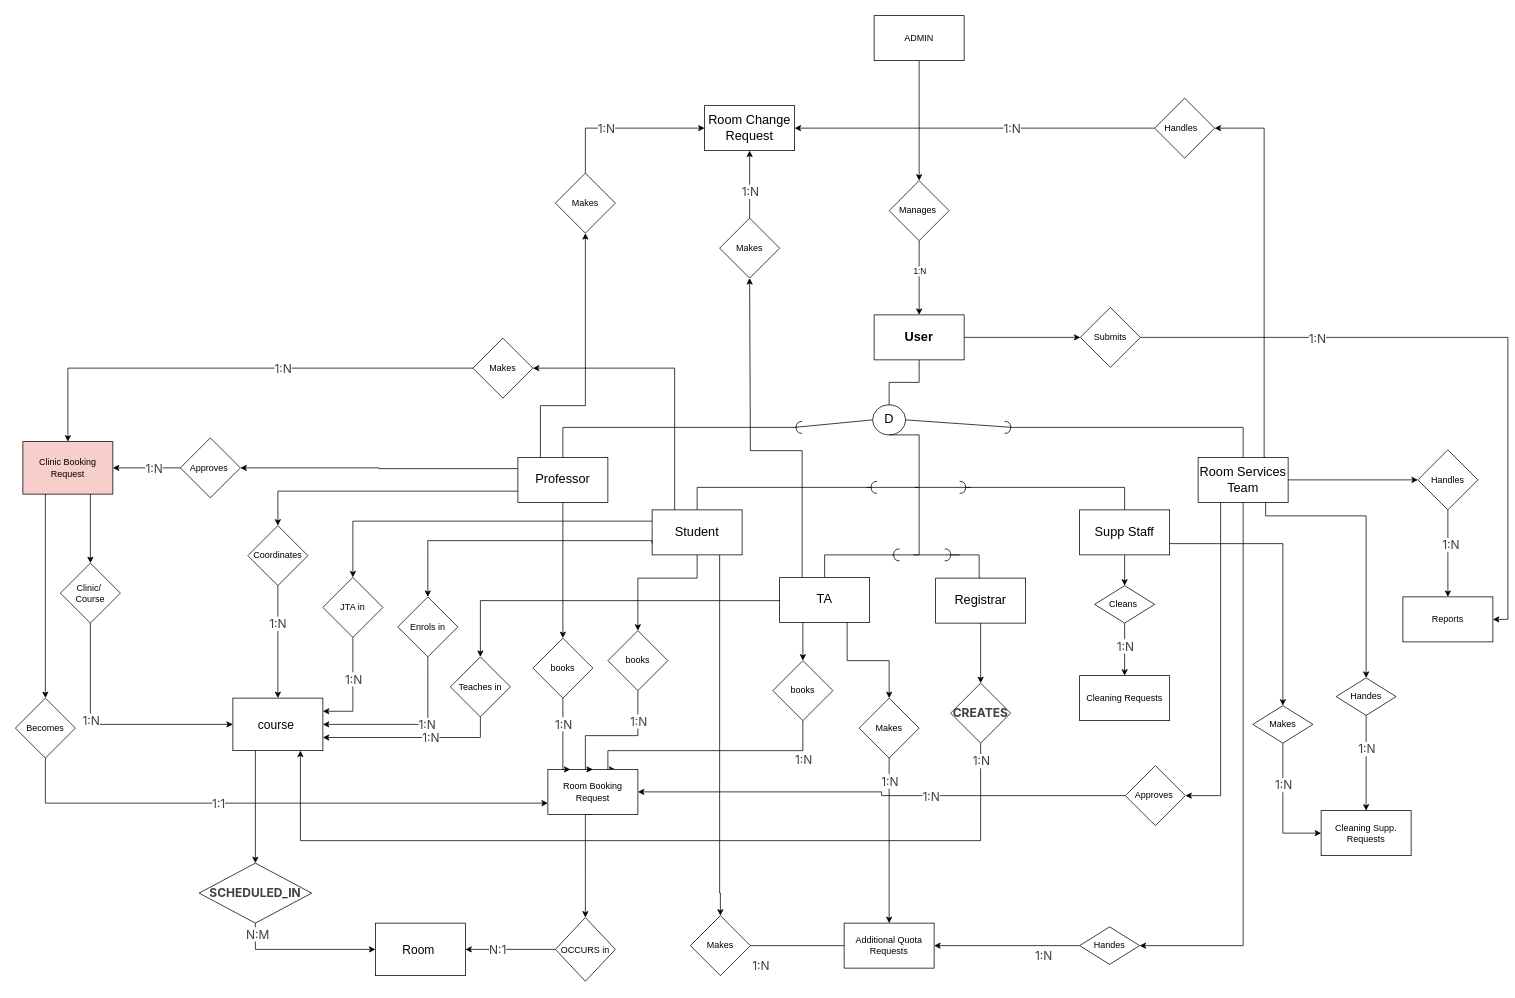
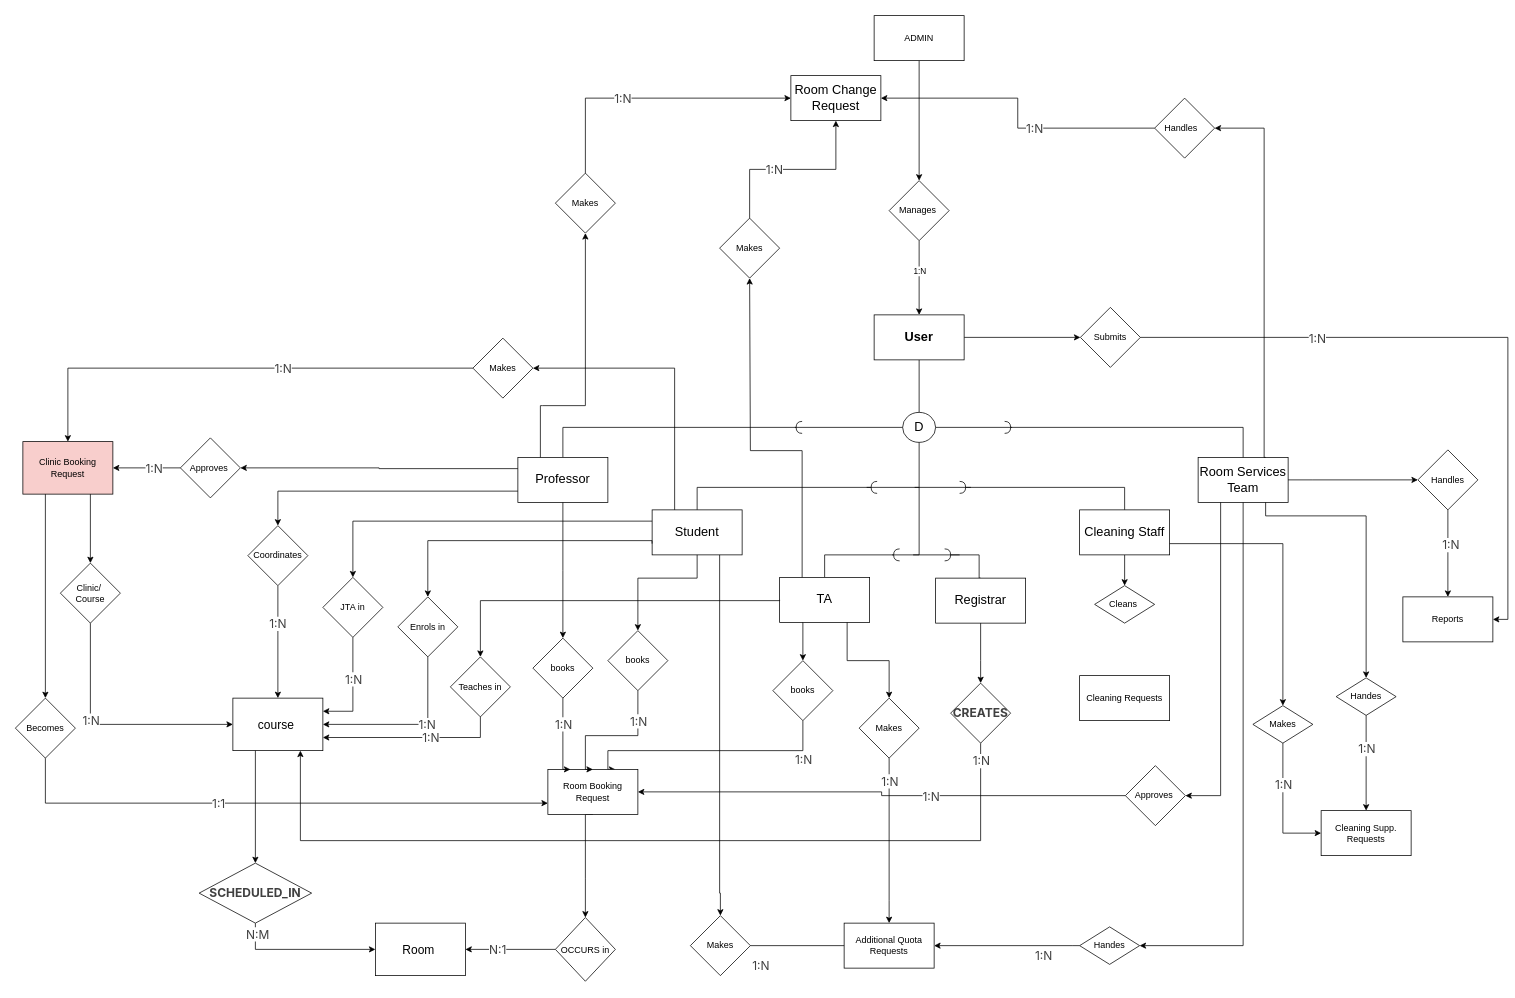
(750, 128) -> (836, 98)
(889, 420) -> (919, 427)
(1125, 532) -> (1125, 532)
(1125, 646) -> none
